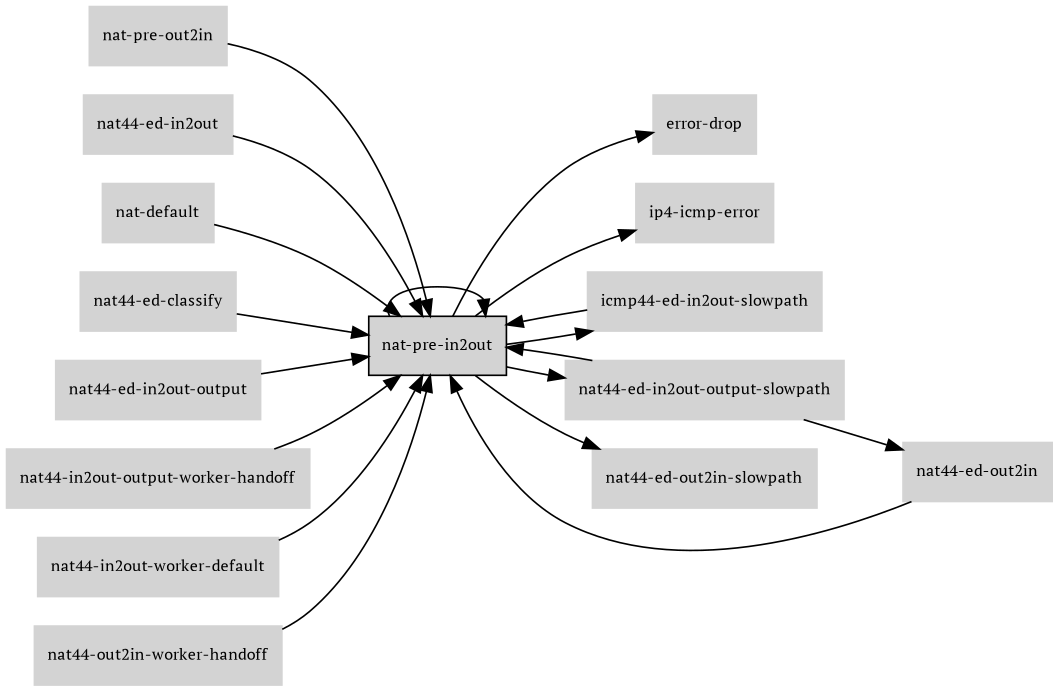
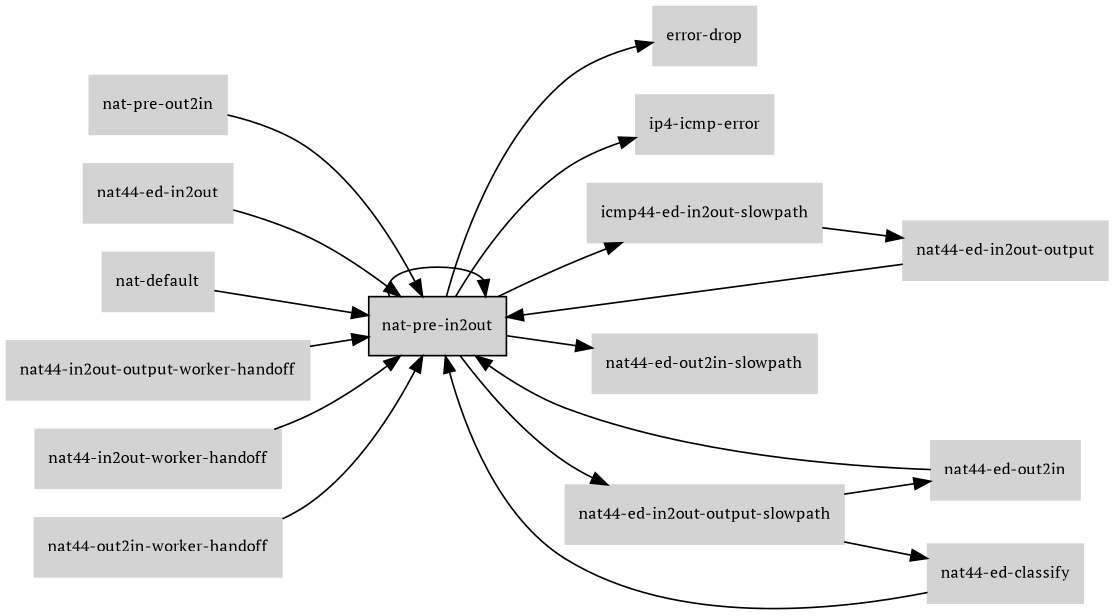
(555, 315) -> (854, 232)
(558, 355) -> (877, 549)
(158, 567) -> (158, 459)
